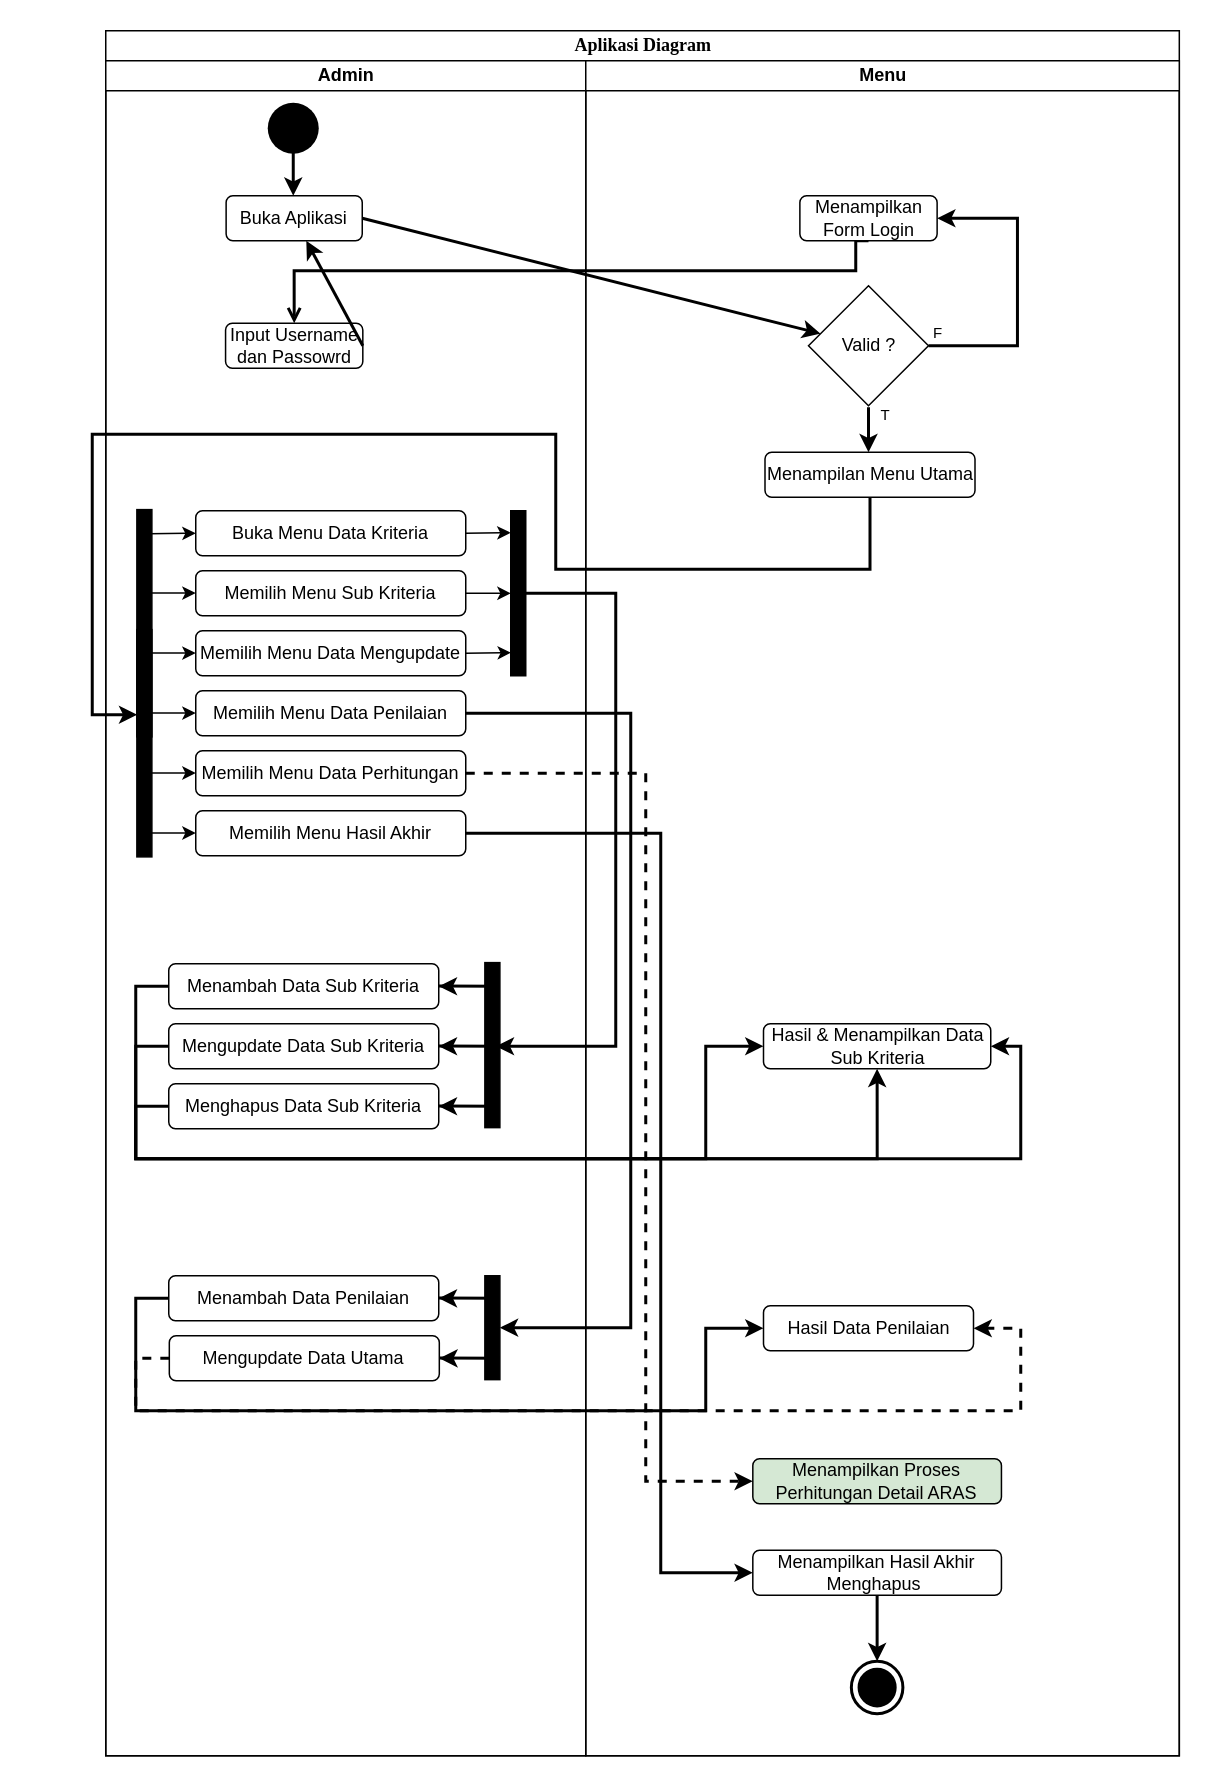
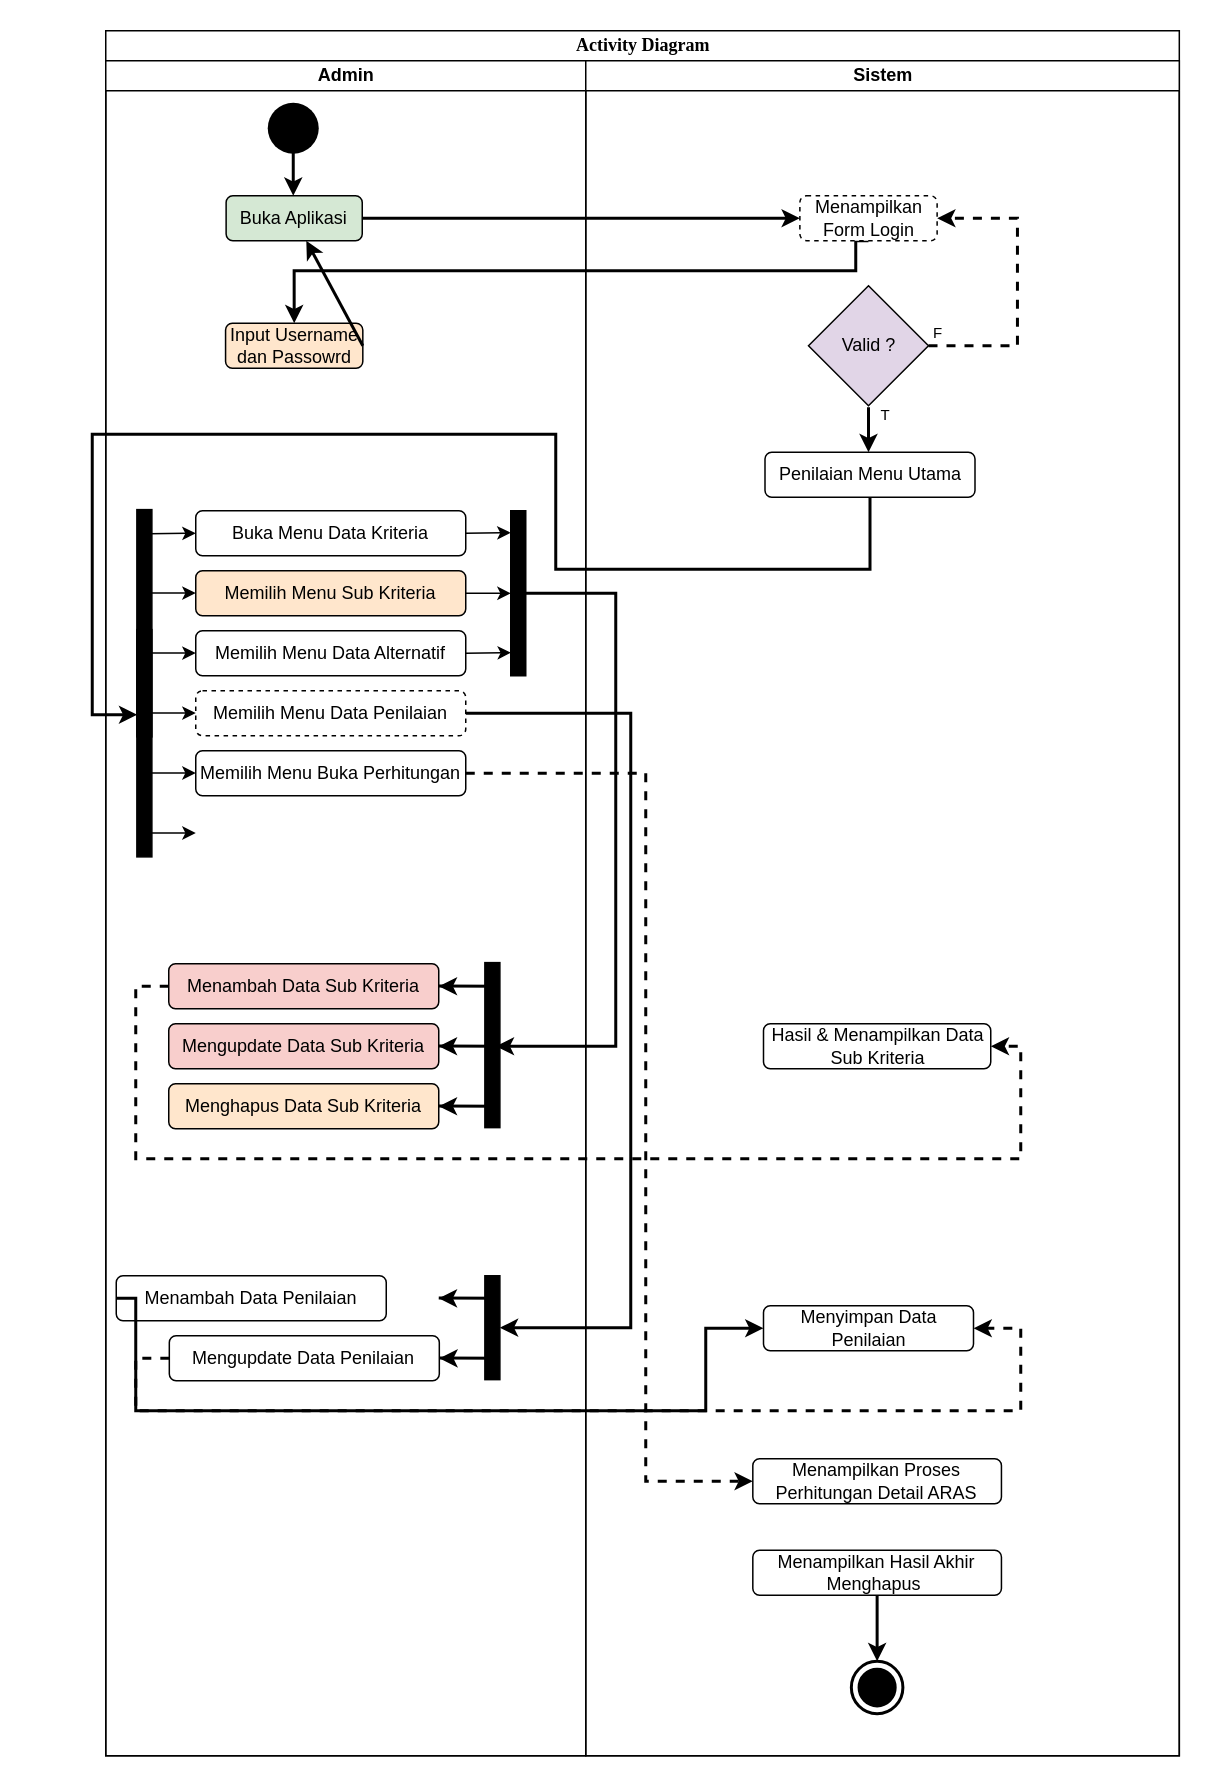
(644, 46) -> (644, 46)
(884, 76) -> (884, 76)
(294, 218) -> (294, 218)
(869, 218) -> (869, 218)
(1017, 290) -> (1017, 290)
(691, 301) -> (575, 218)
(294, 309) -> (294, 308)
(294, 346) -> (294, 346)
(869, 346) -> (869, 346)
(871, 475) -> (871, 475)
(331, 593) -> (331, 593)
(331, 653) -> (331, 653)
(331, 713) -> (331, 713)
(331, 773) -> (331, 773)
(331, 833) -> none
(304, 986) -> (304, 986)
(304, 1046) -> (304, 1046)
(706, 1078) -> none
(304, 1106) -> (304, 1106)
(877, 1118) -> none
(661, 1144) -> none
(1011, 1159) -> (1011, 1159)
(304, 1298) -> (251, 1298)
(869, 1328) -> (869, 1328)
(304, 1358) -> (304, 1358)
(877, 1481) -> (877, 1481)
